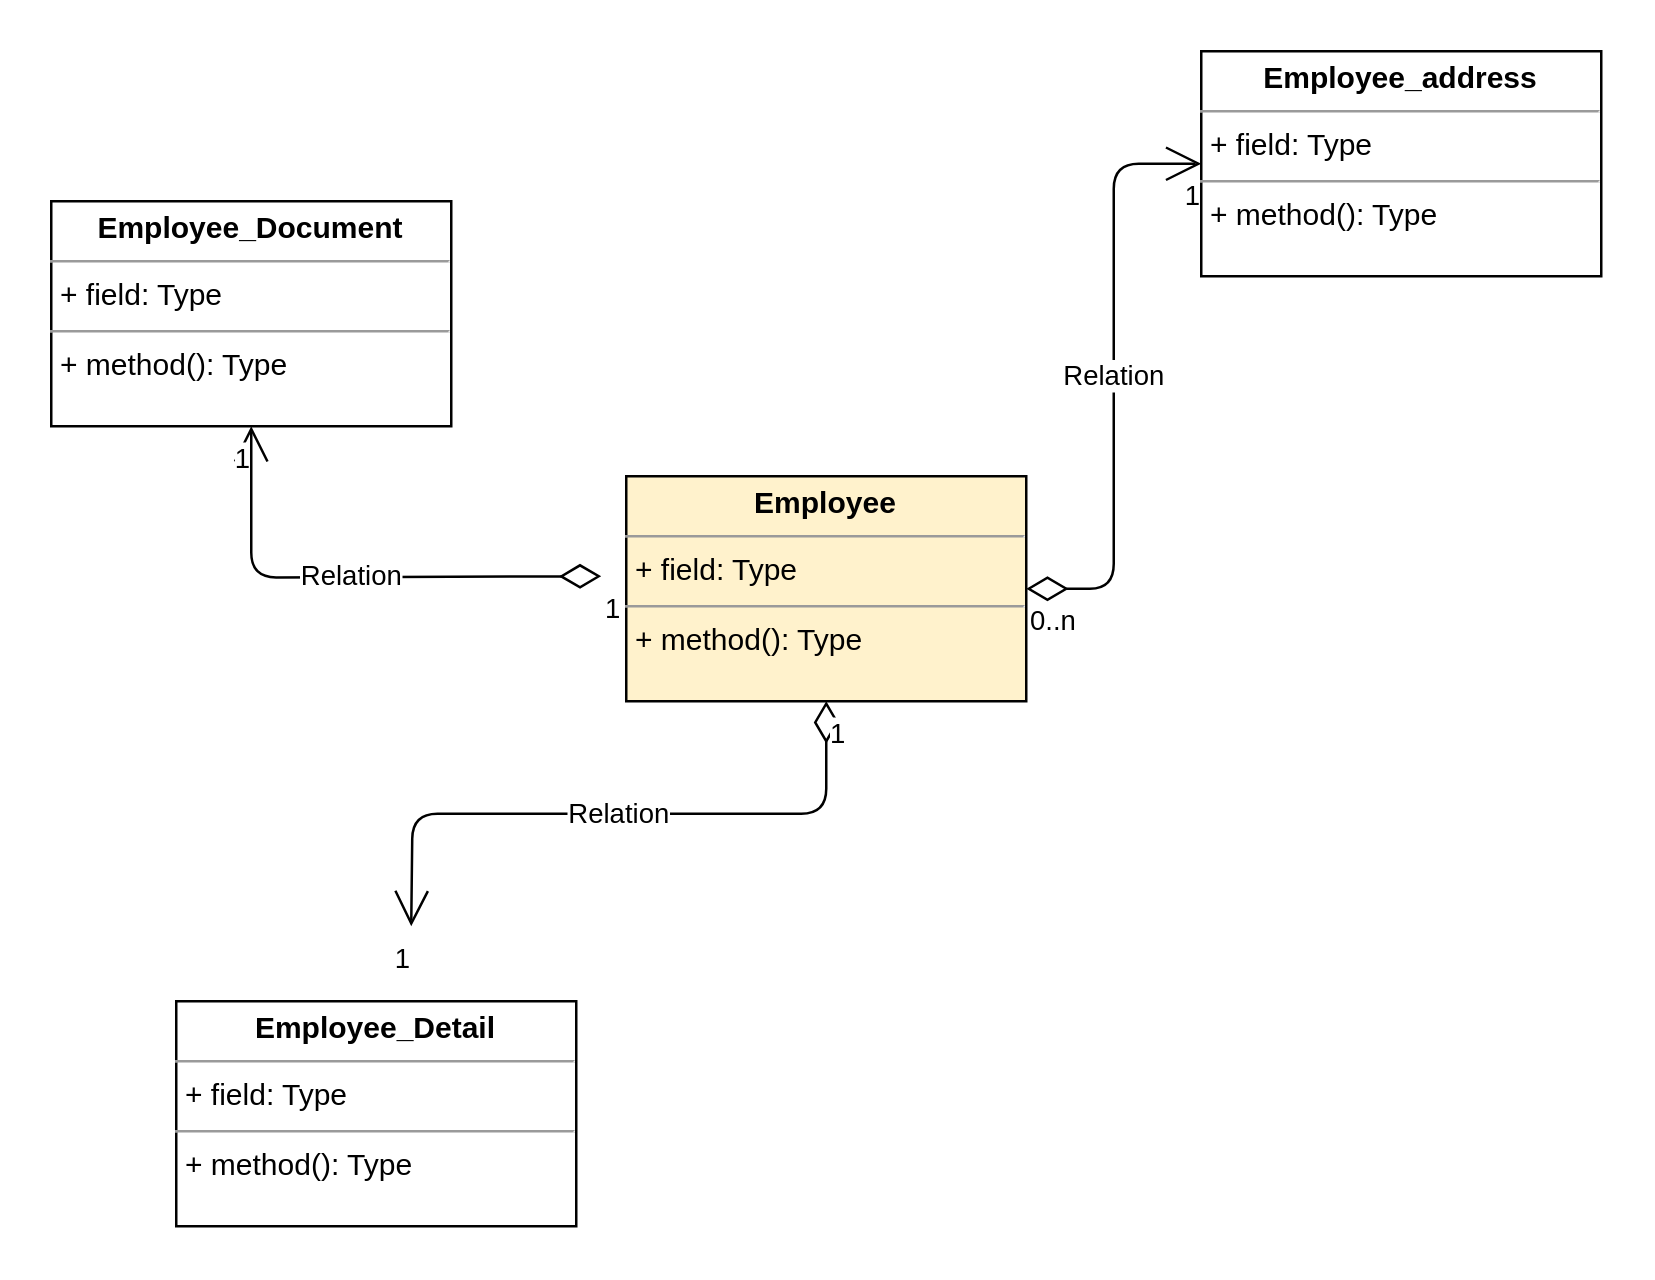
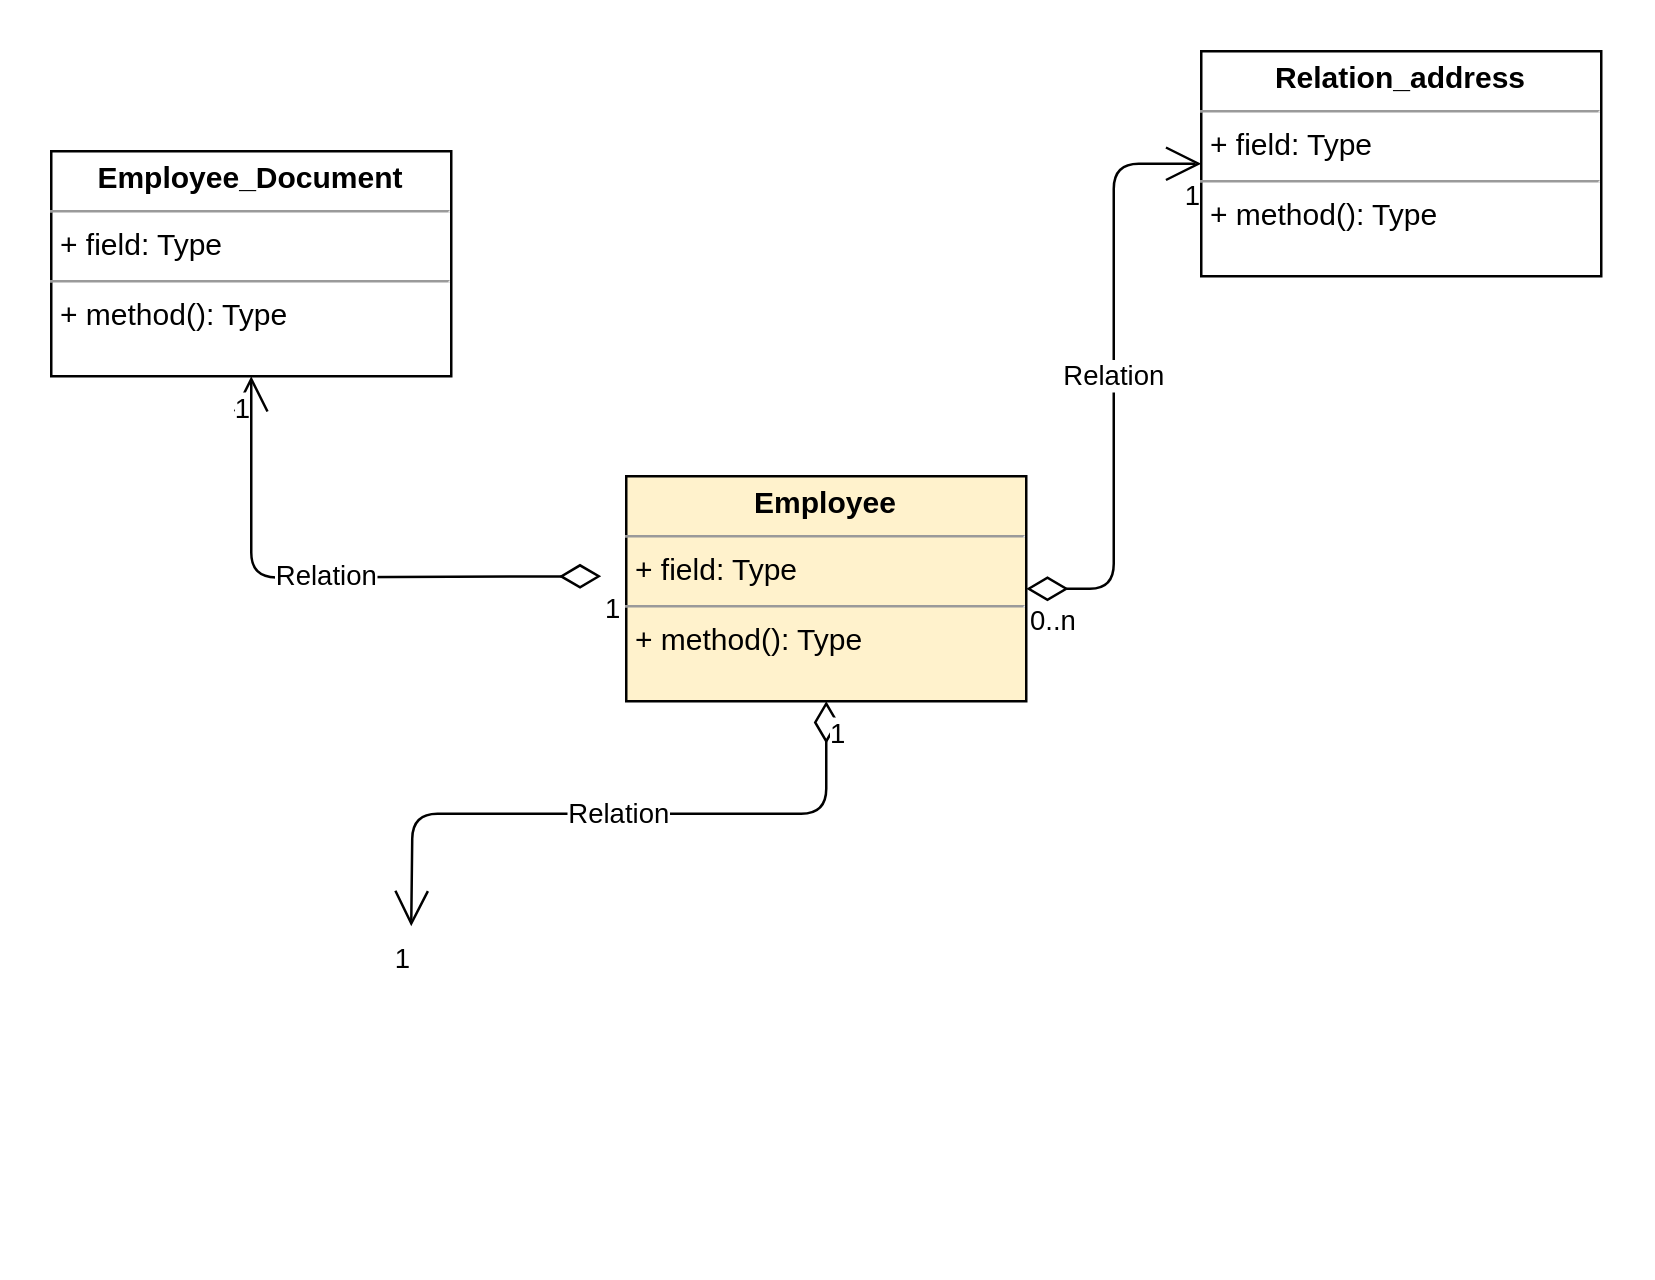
(1332, 105) -> (1328, 105)
(251, 314) -> (251, 264)
(376, 1114) -> none
